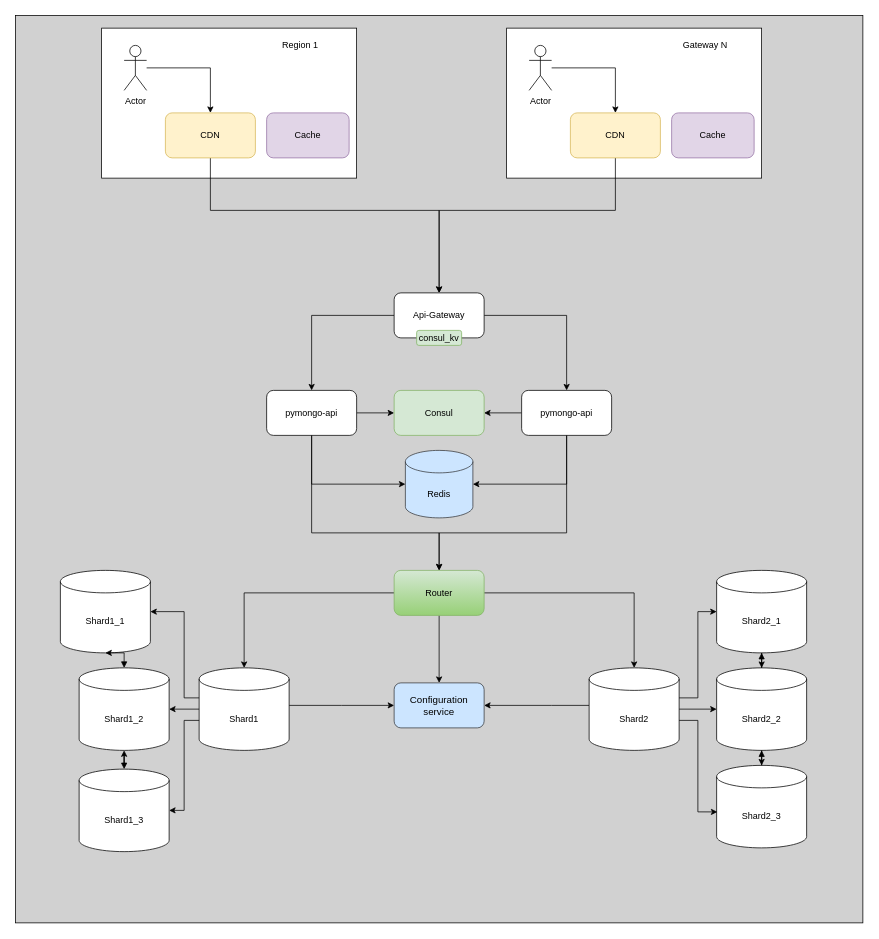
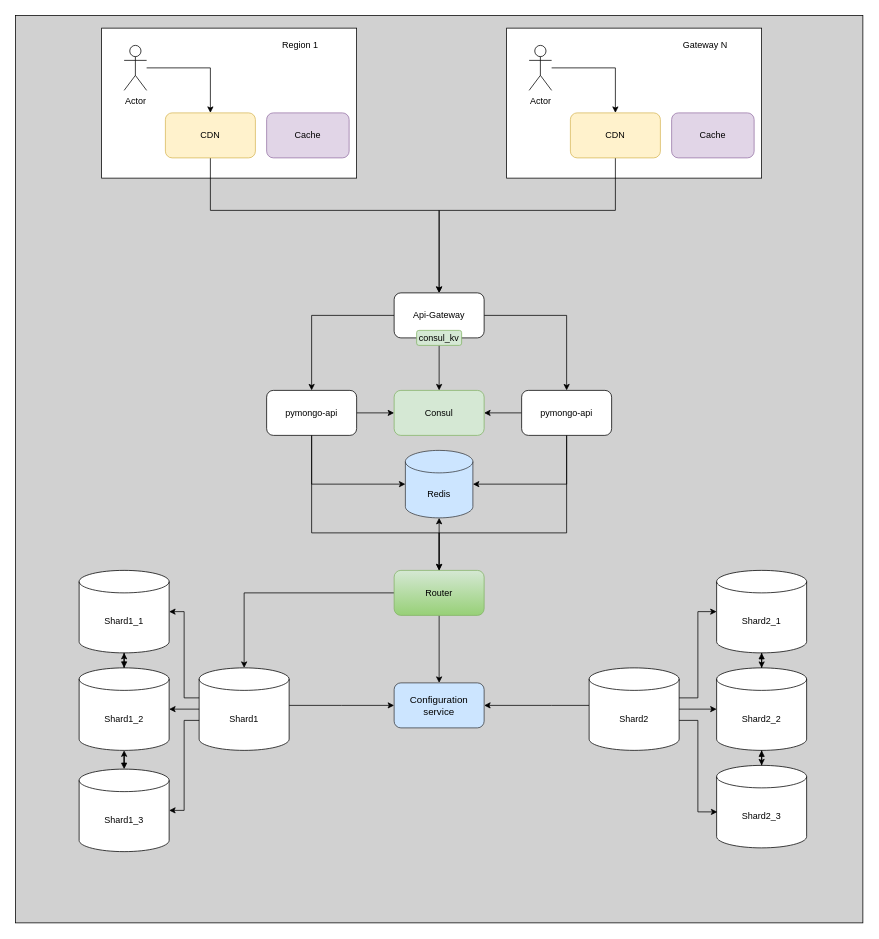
none -> (439, 384)
(105, 612) -> (124, 612)
(634, 661) -> (439, 524)
